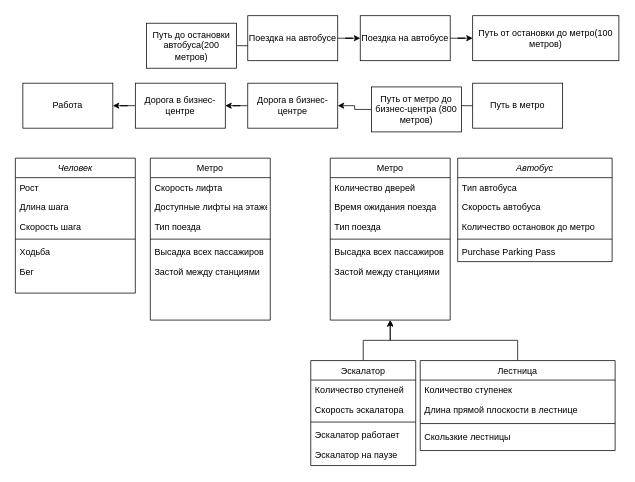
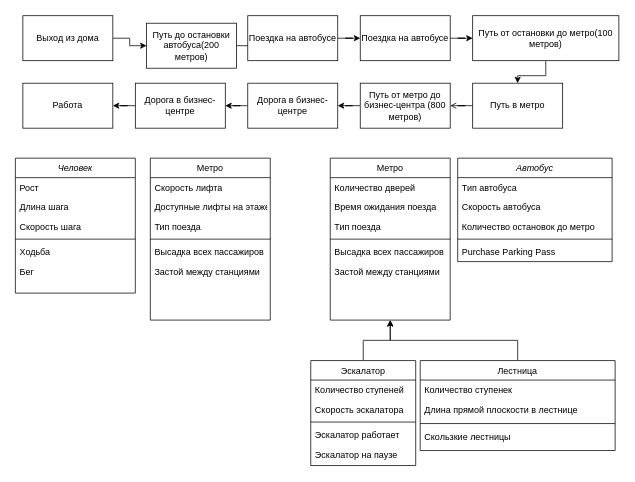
none -> (68, 38)
none -> (130, 39)
none -> (539, 75)
(417, 109) -> (405, 105)
